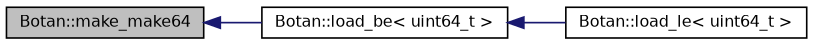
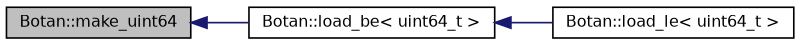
(105, 23) -> (99, 23)
